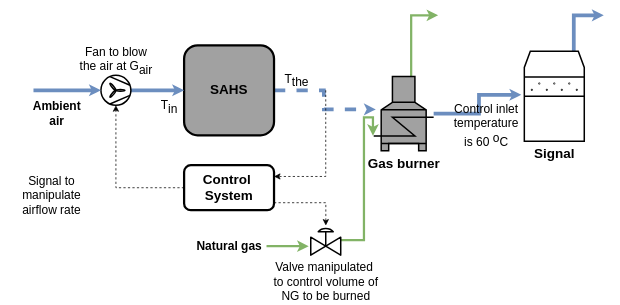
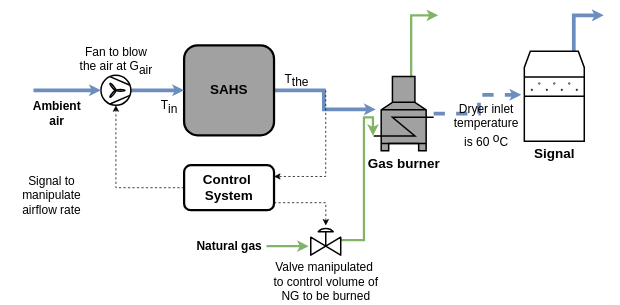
(346, 109) -> (346, 109)
(472, 114) -> (472, 114)
(487, 126) -> (487, 126)
